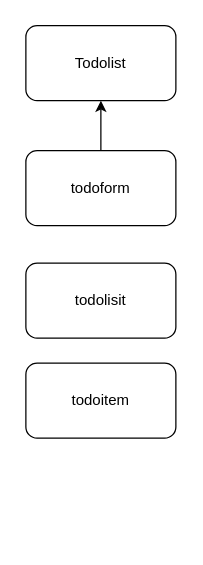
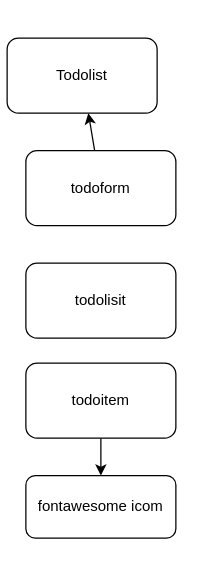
(101, 63) -> (82, 76)
none -> (101, 452)
none -> (101, 507)
